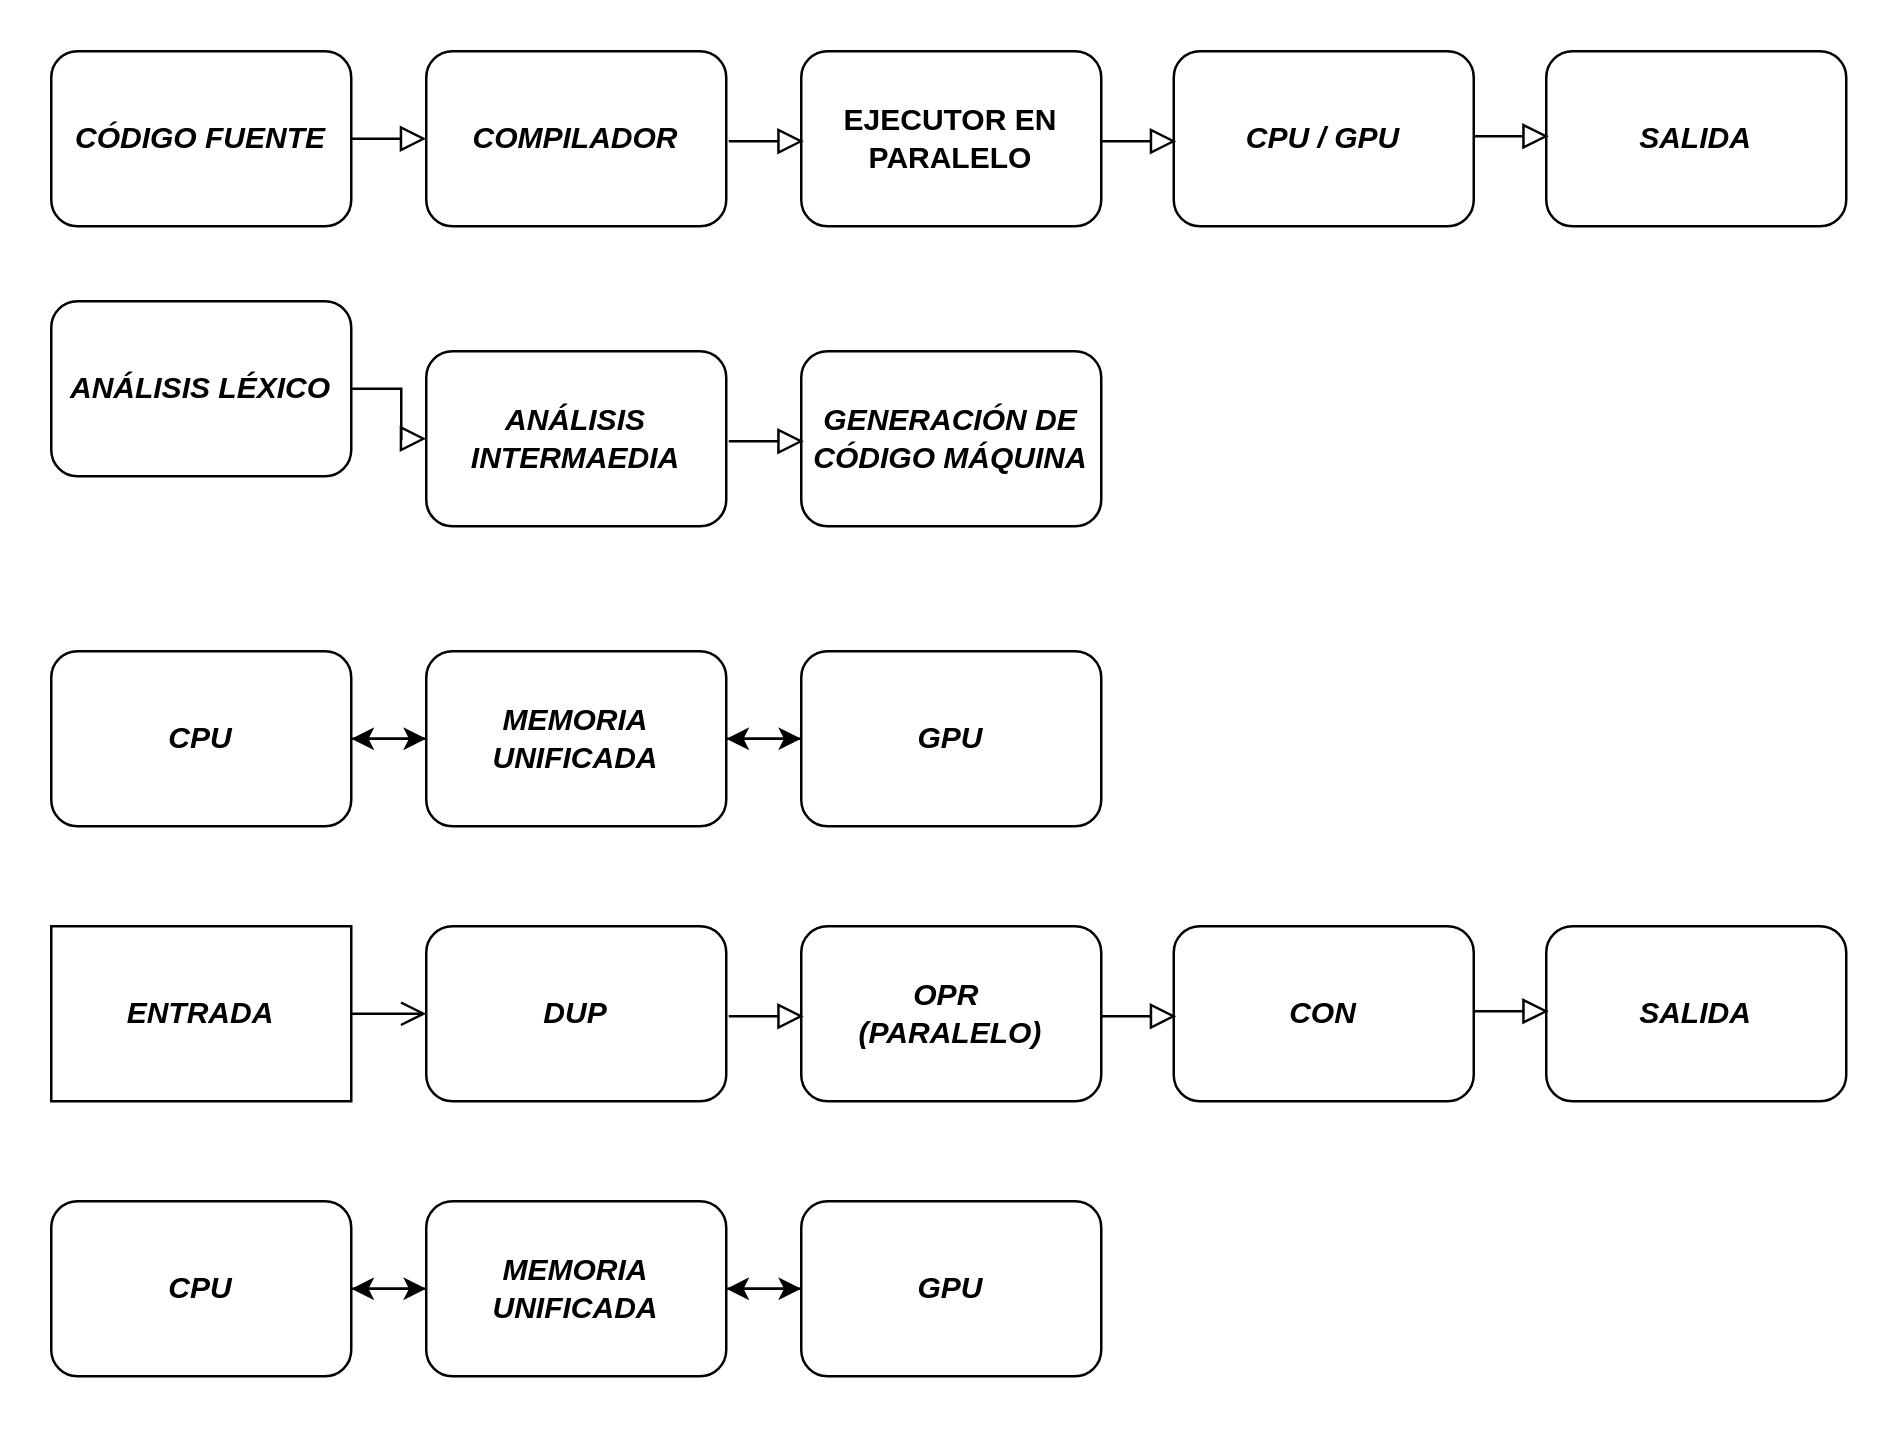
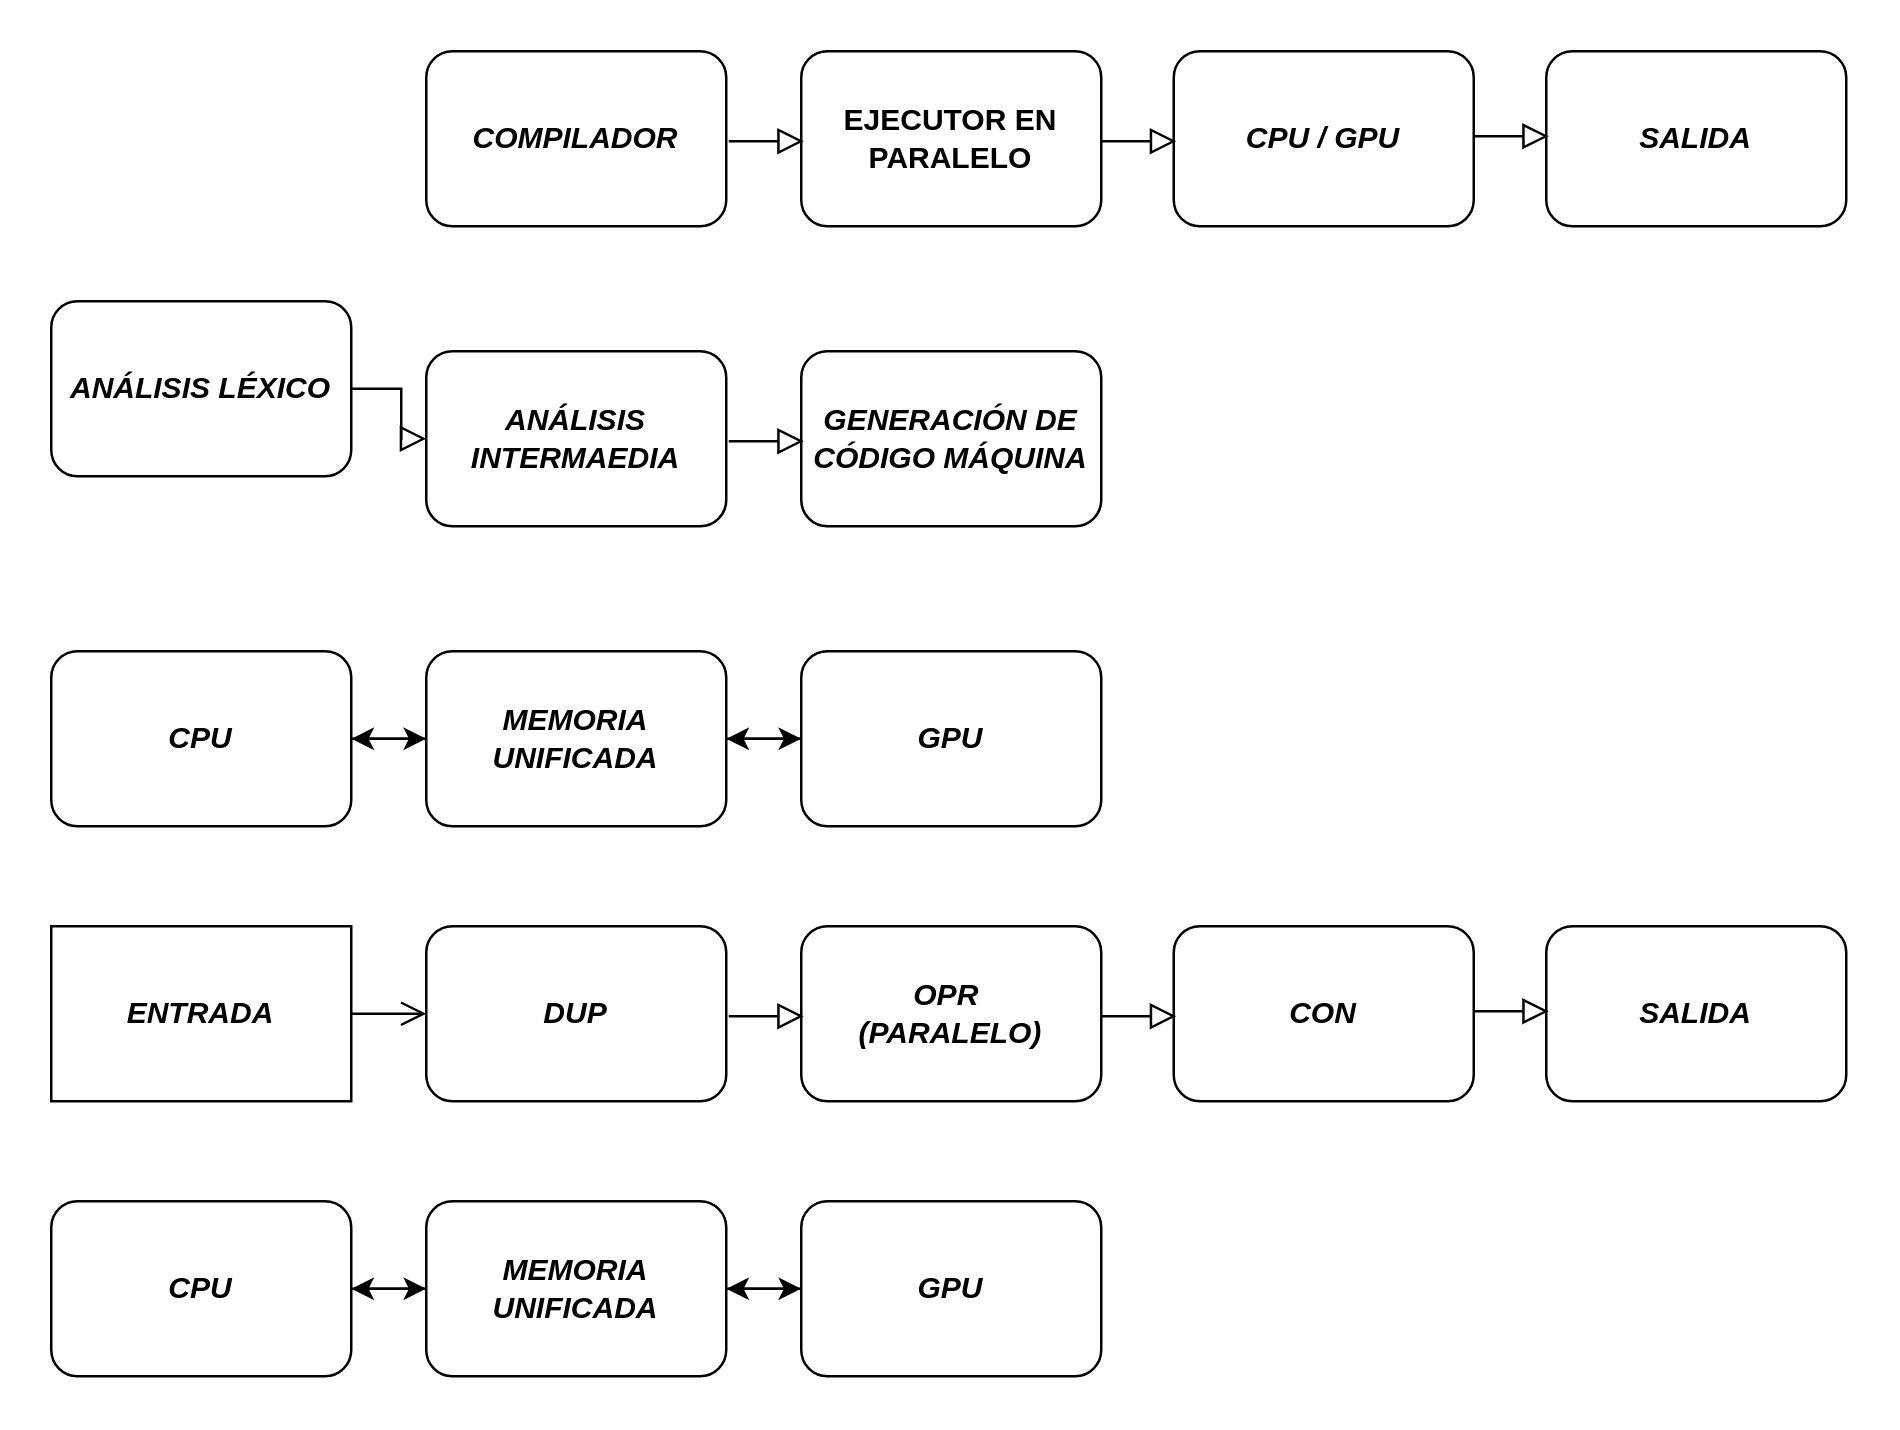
(201, 139) -> none
(400, 139) -> none
